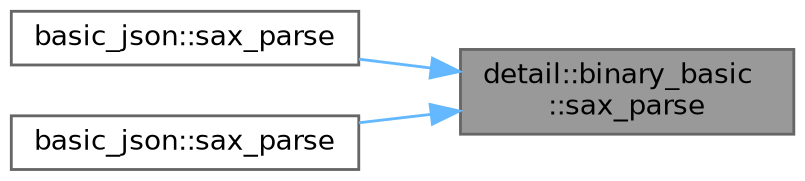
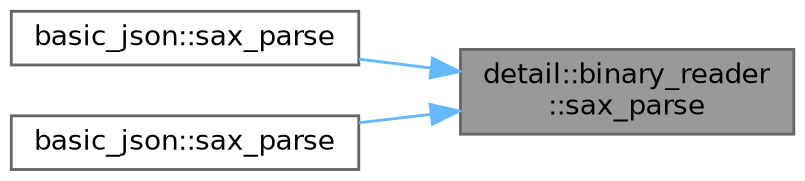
(627, 92) -> (627, 92)
